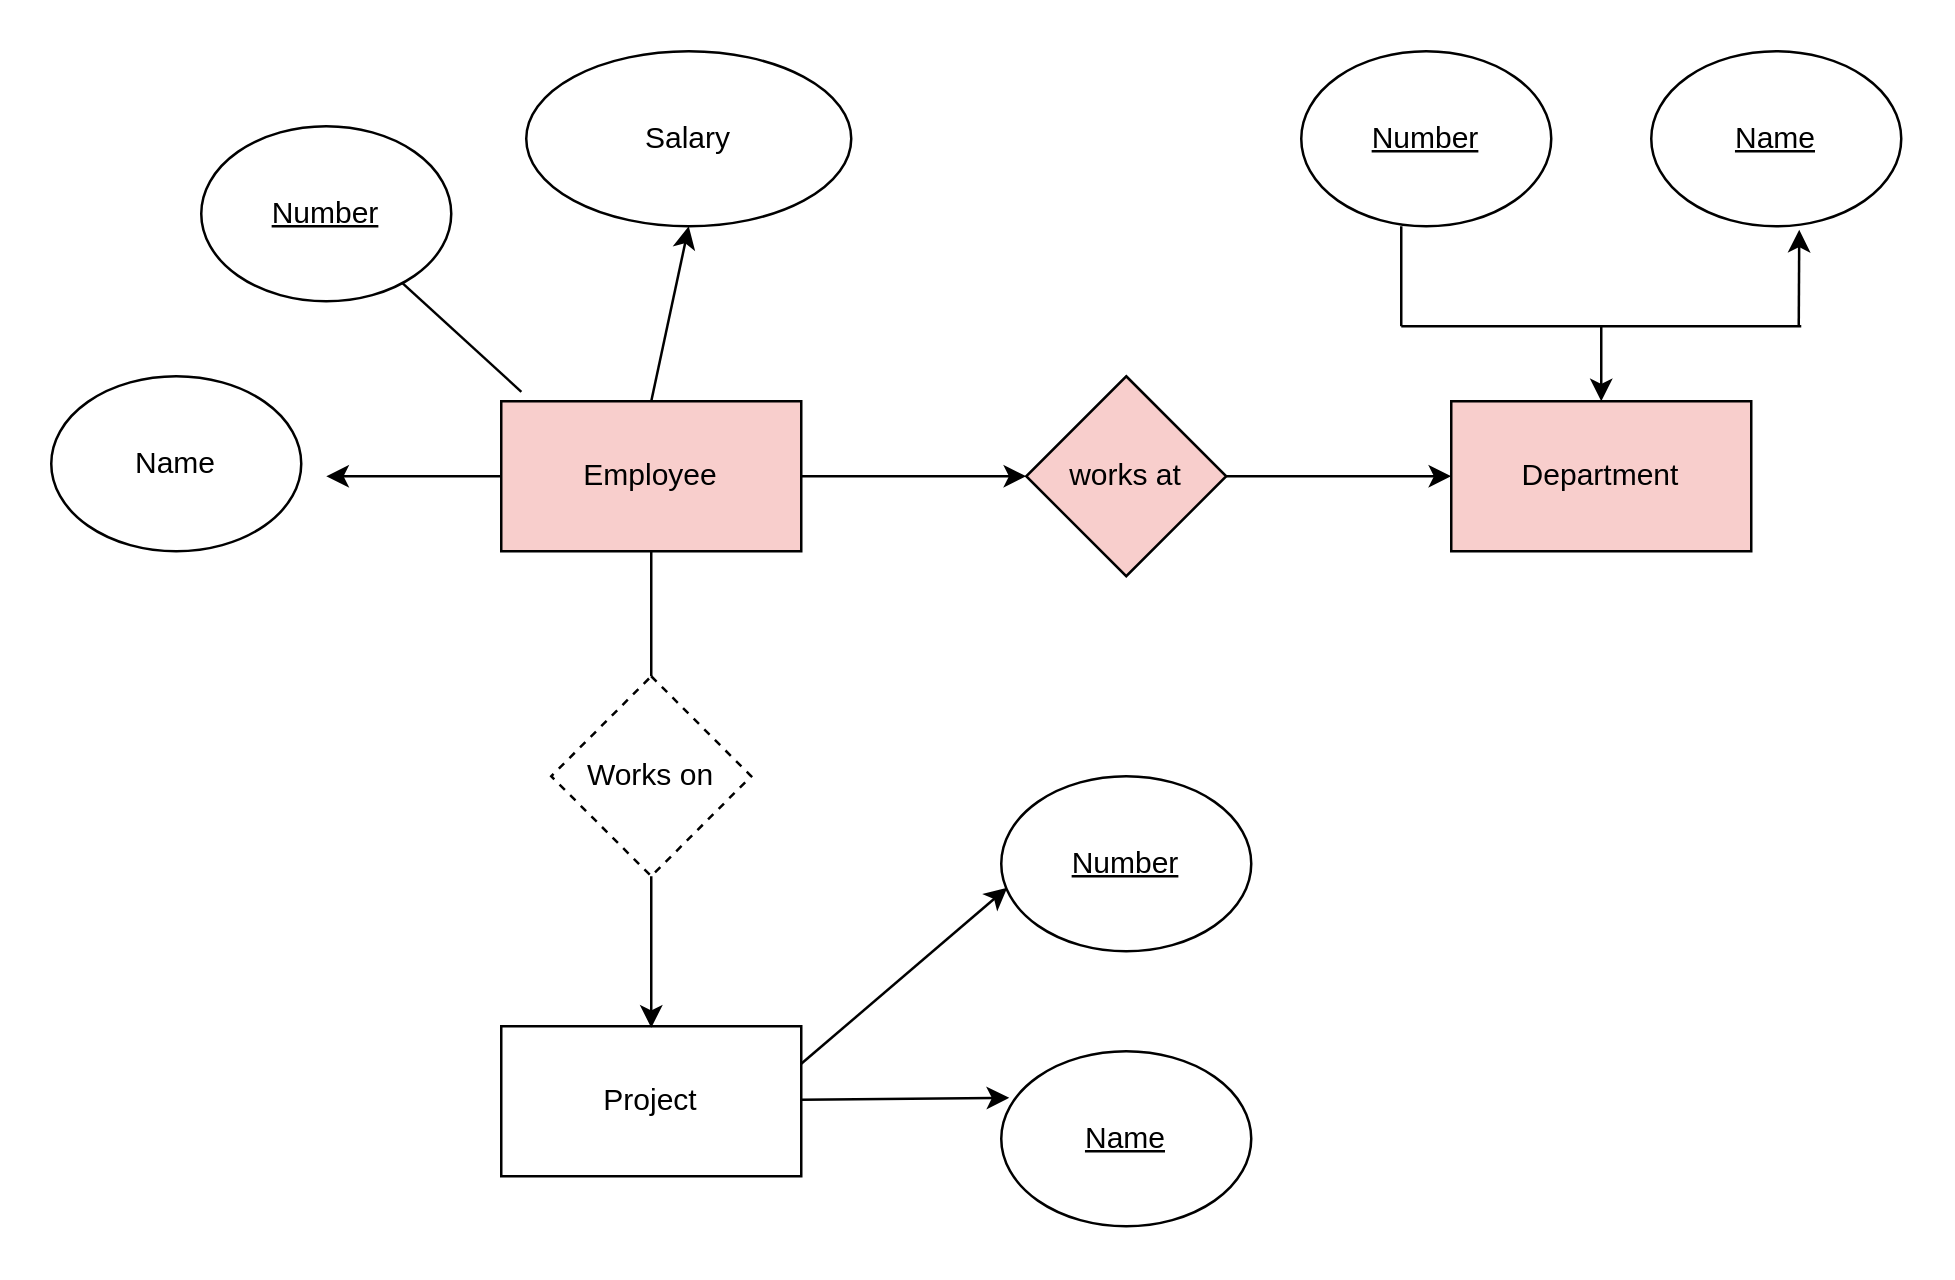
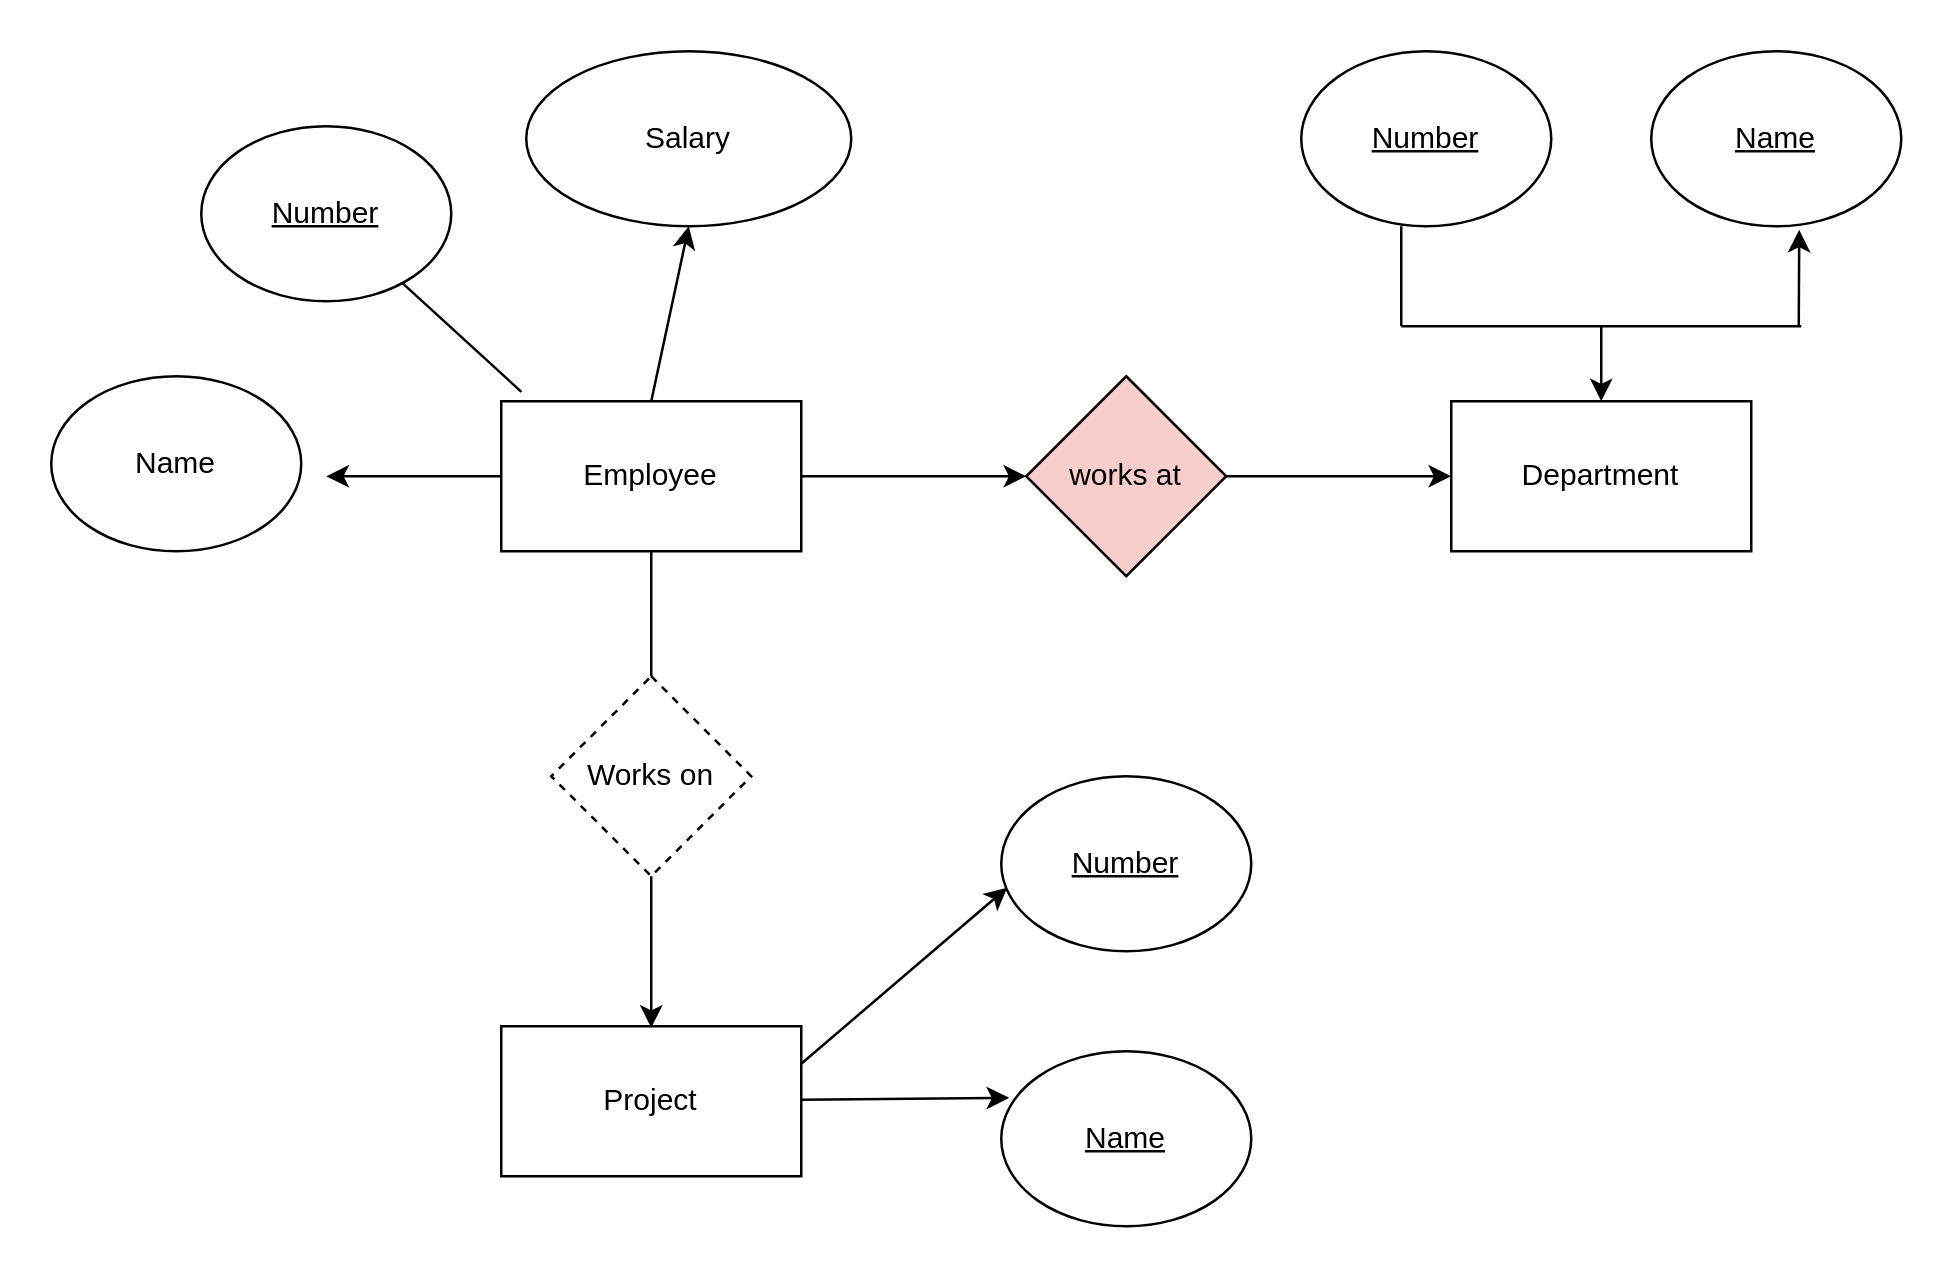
(651, 476) -> (651, 476)
(1601, 476) -> (1601, 476)
